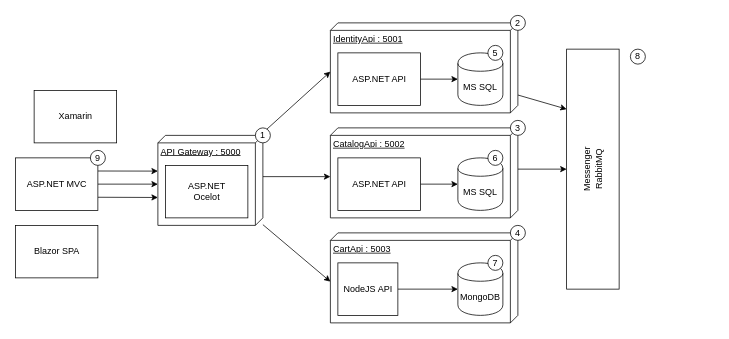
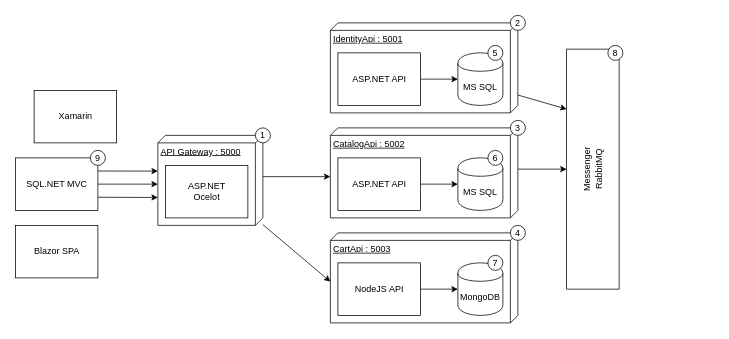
(638, 57) -> (615, 53)
(296, 102) -> none
(57, 184) -> (57, 184)
(368, 289) -> (379, 289)
